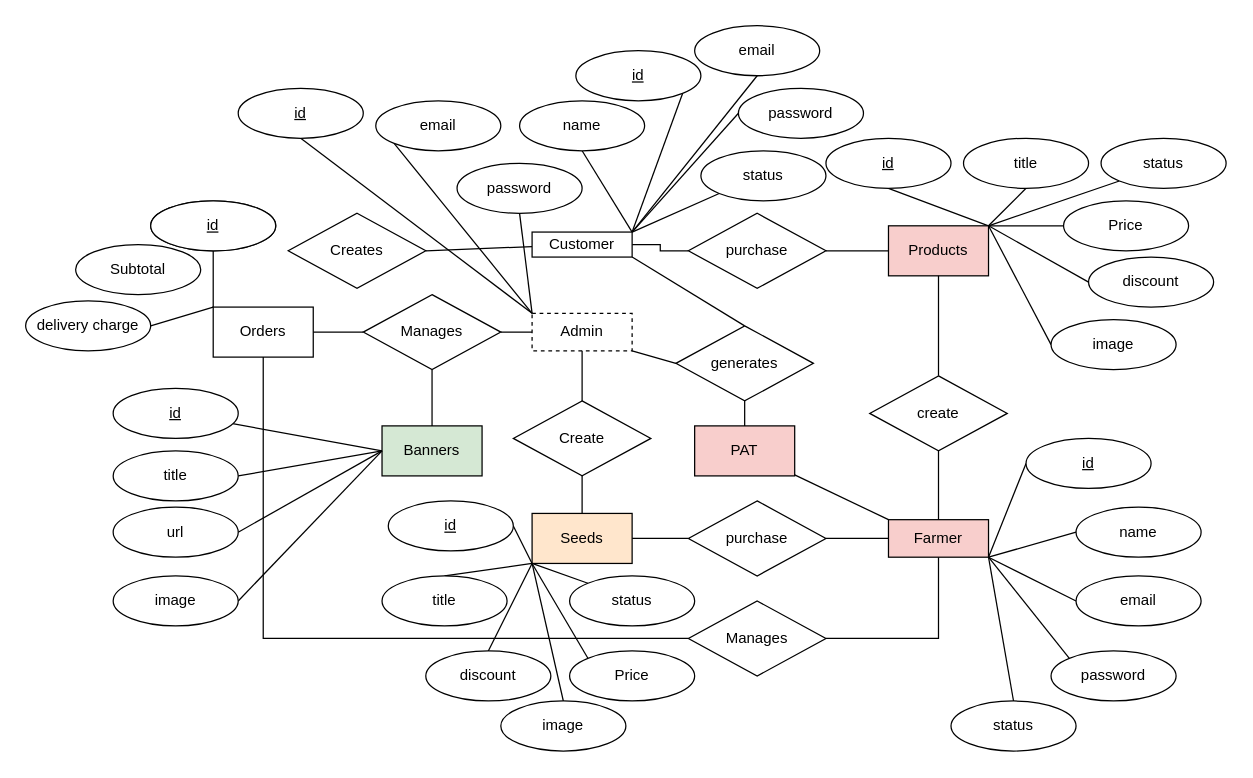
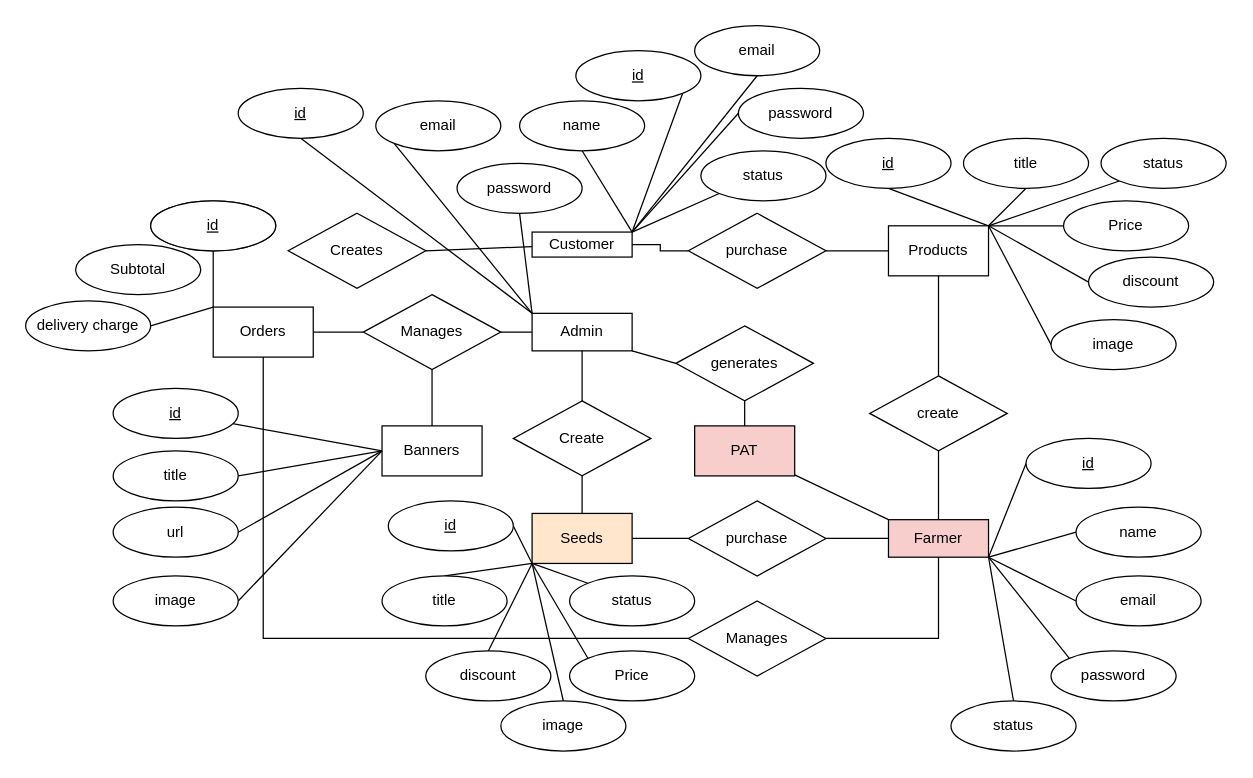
(938, 251) -> (938, 251)
(688, 291) -> none
(582, 332) -> (582, 332)
(432, 451) -> (432, 451)
